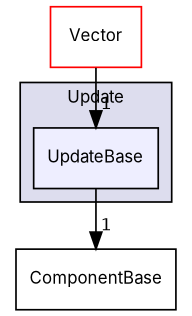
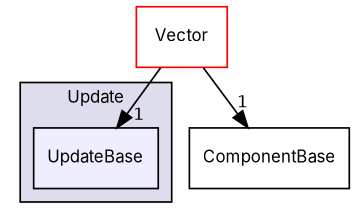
(96, 213) -> (221, 91)
